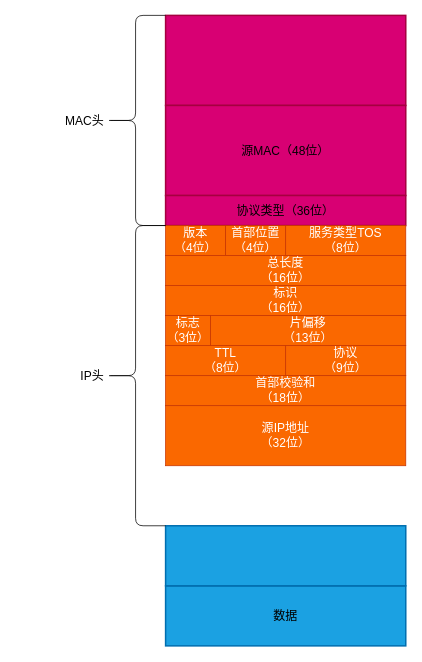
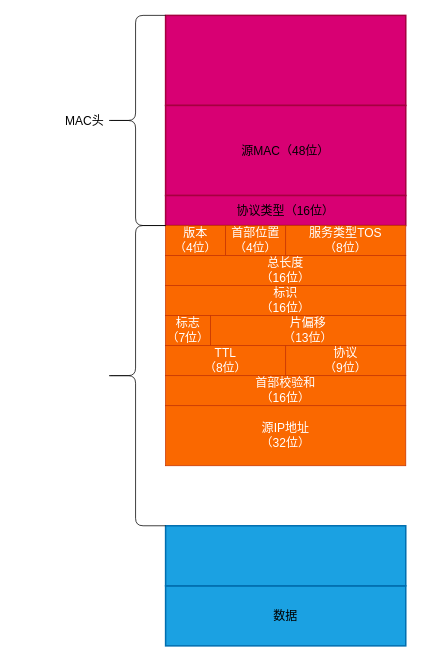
(285, 210) -> (285, 210)
(188, 330) -> (188, 330)
(60, 375) -> none
(285, 390) -> (285, 390)
